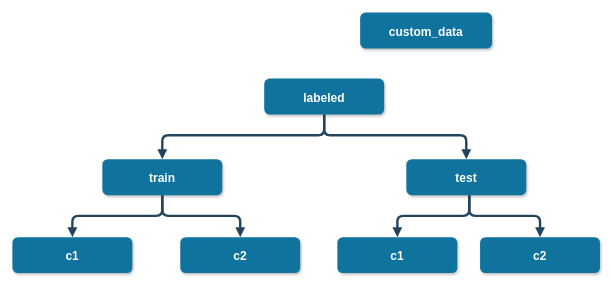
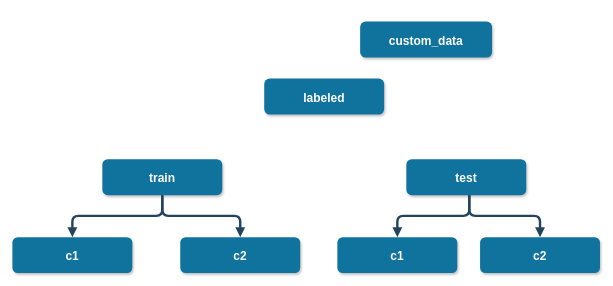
(426, 31) -> (426, 40)
(236, 135) -> none
(401, 135) -> none
